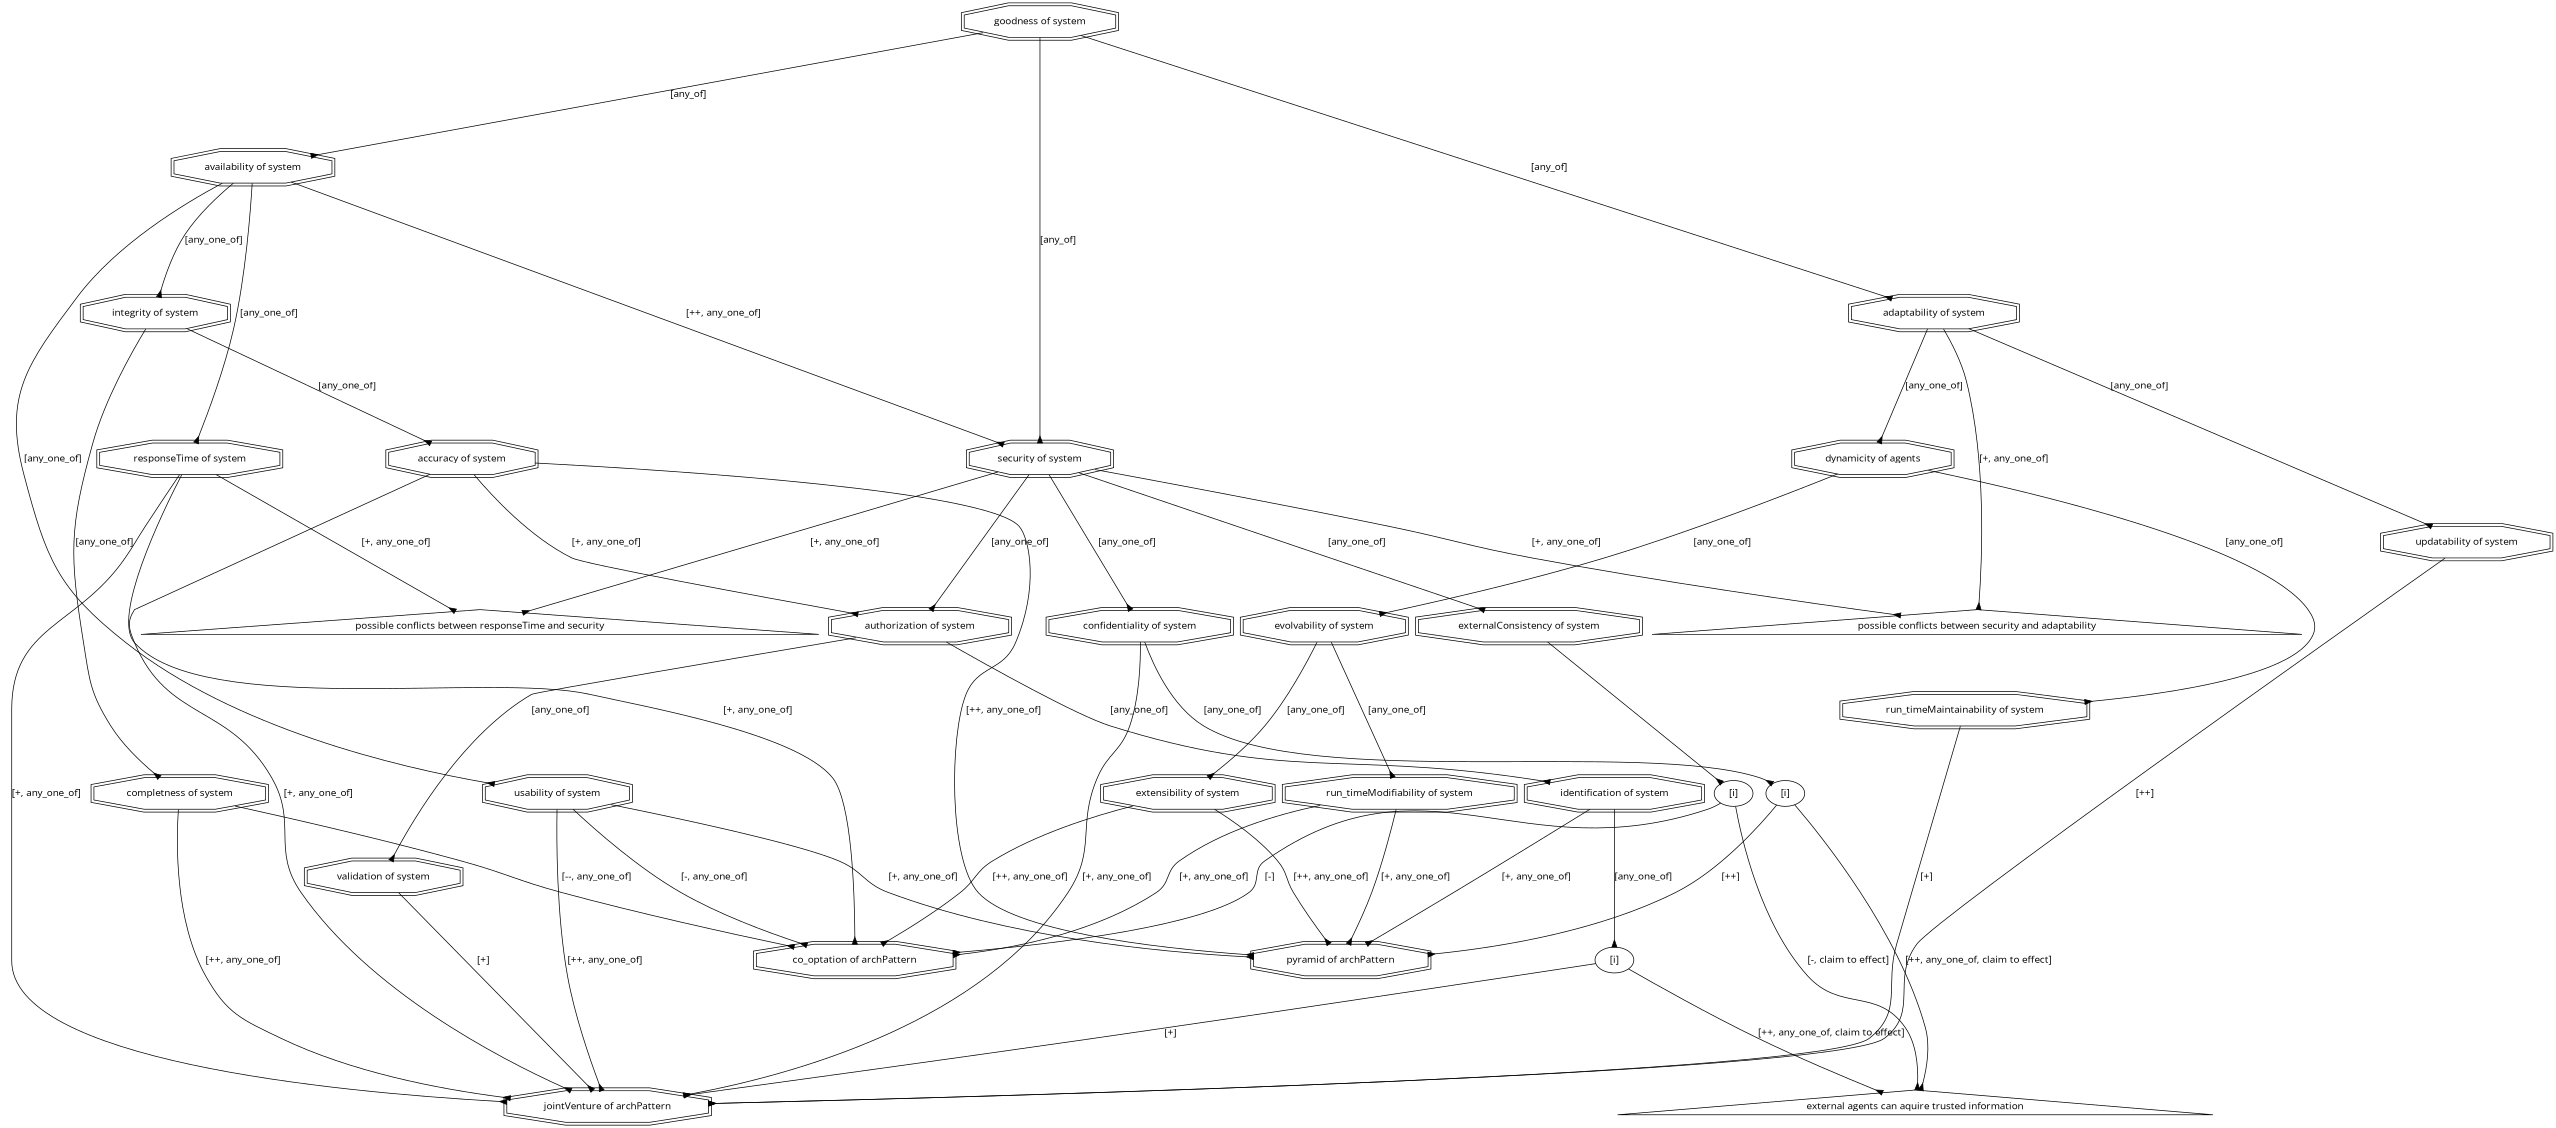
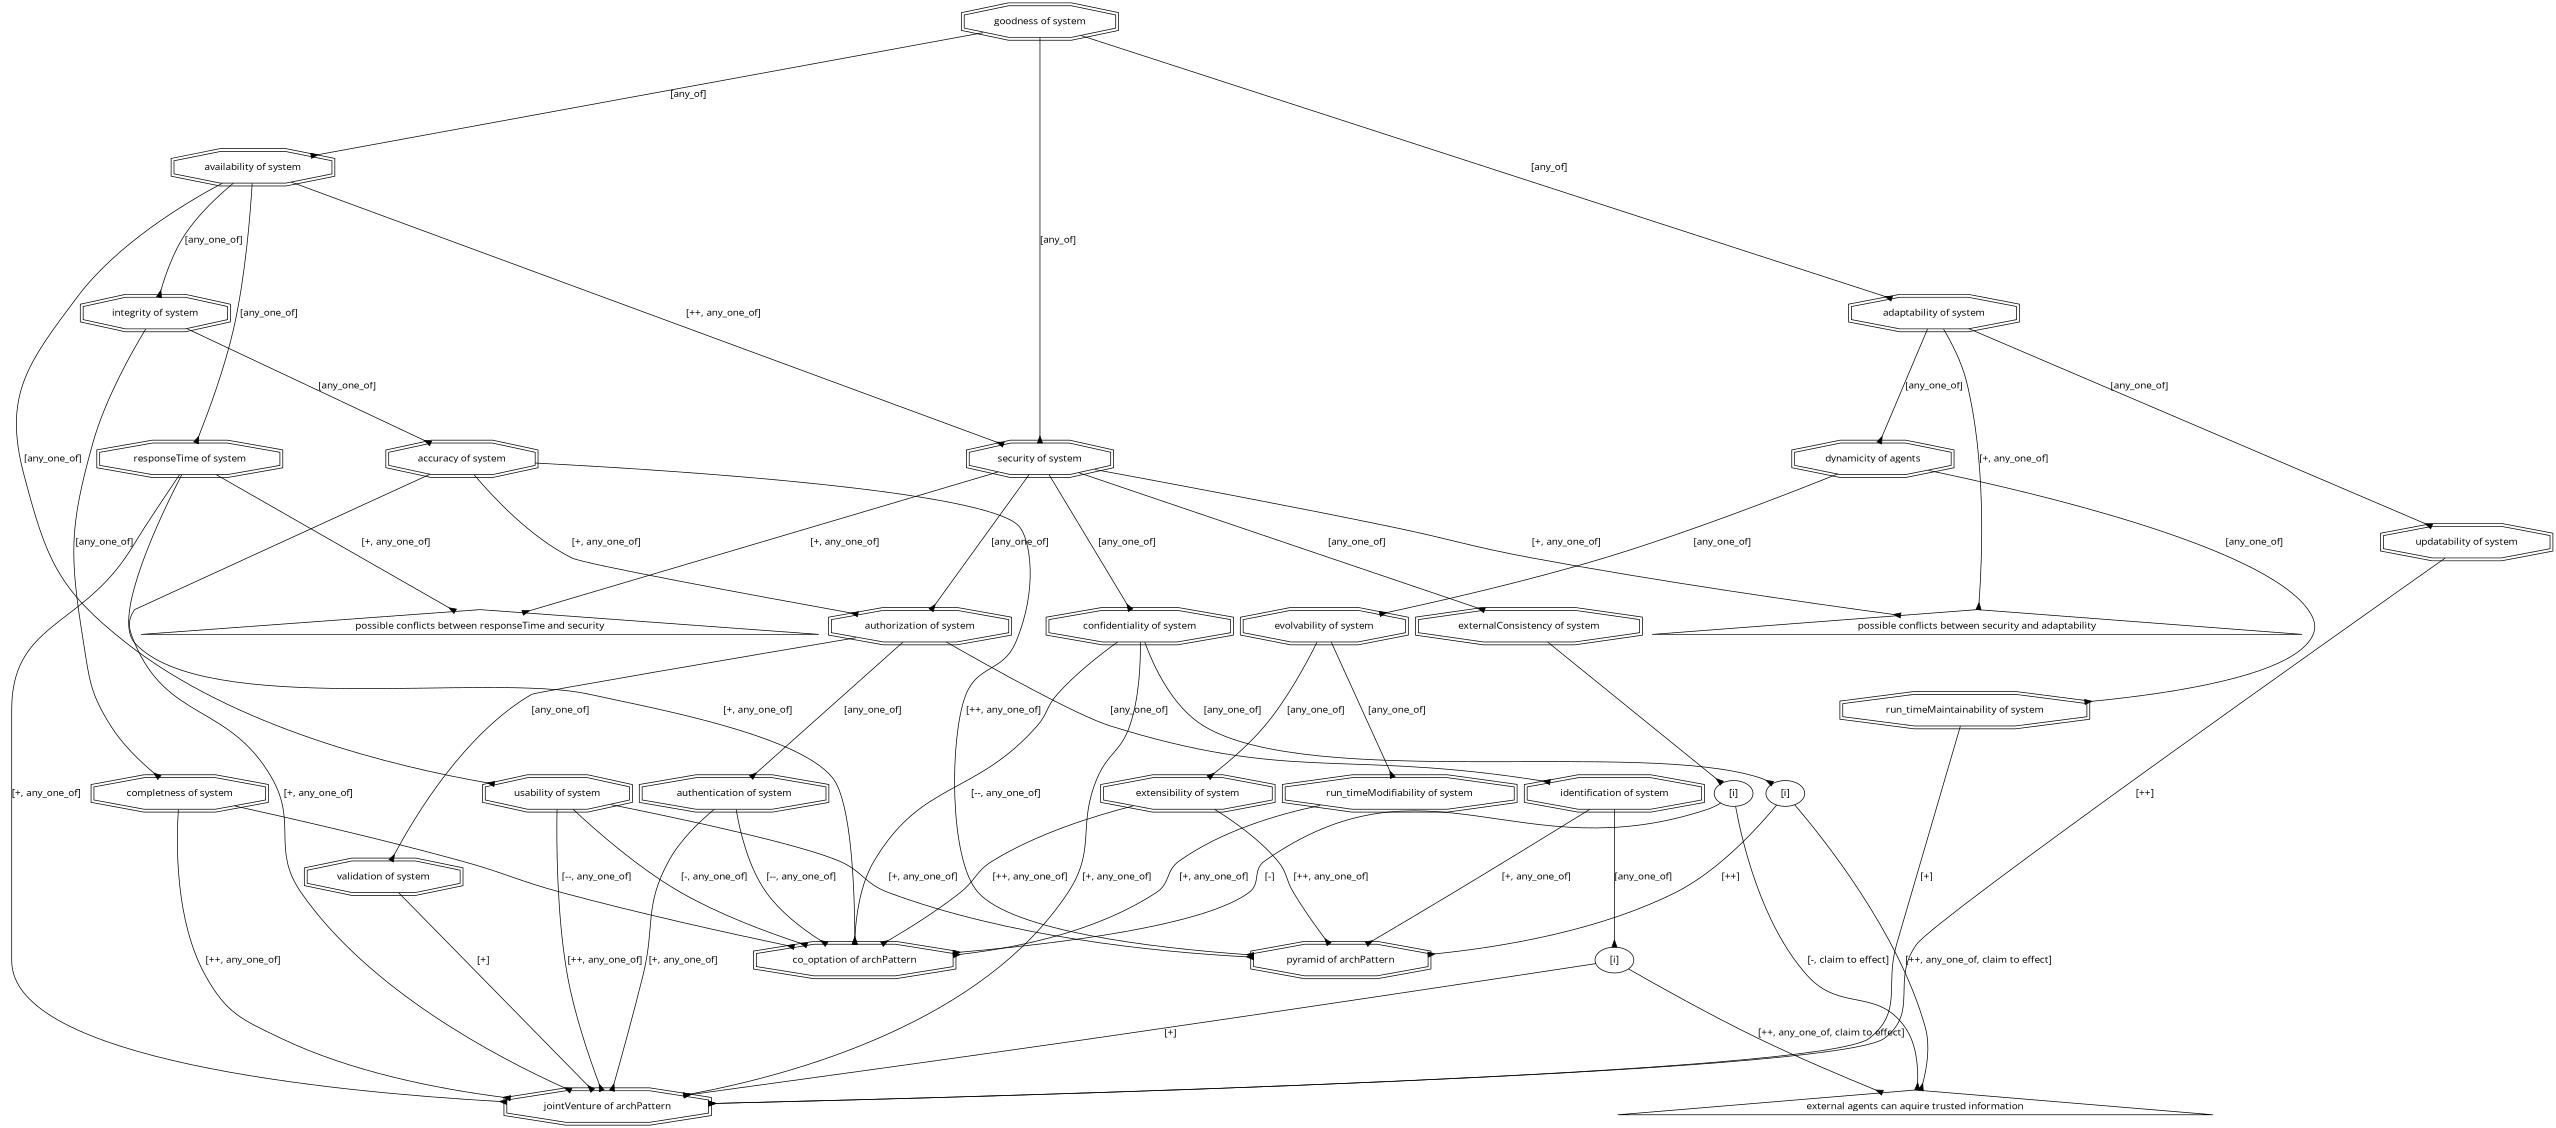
none -> (968, 780)
none -> (734, 793)
(1378, 875) -> none
